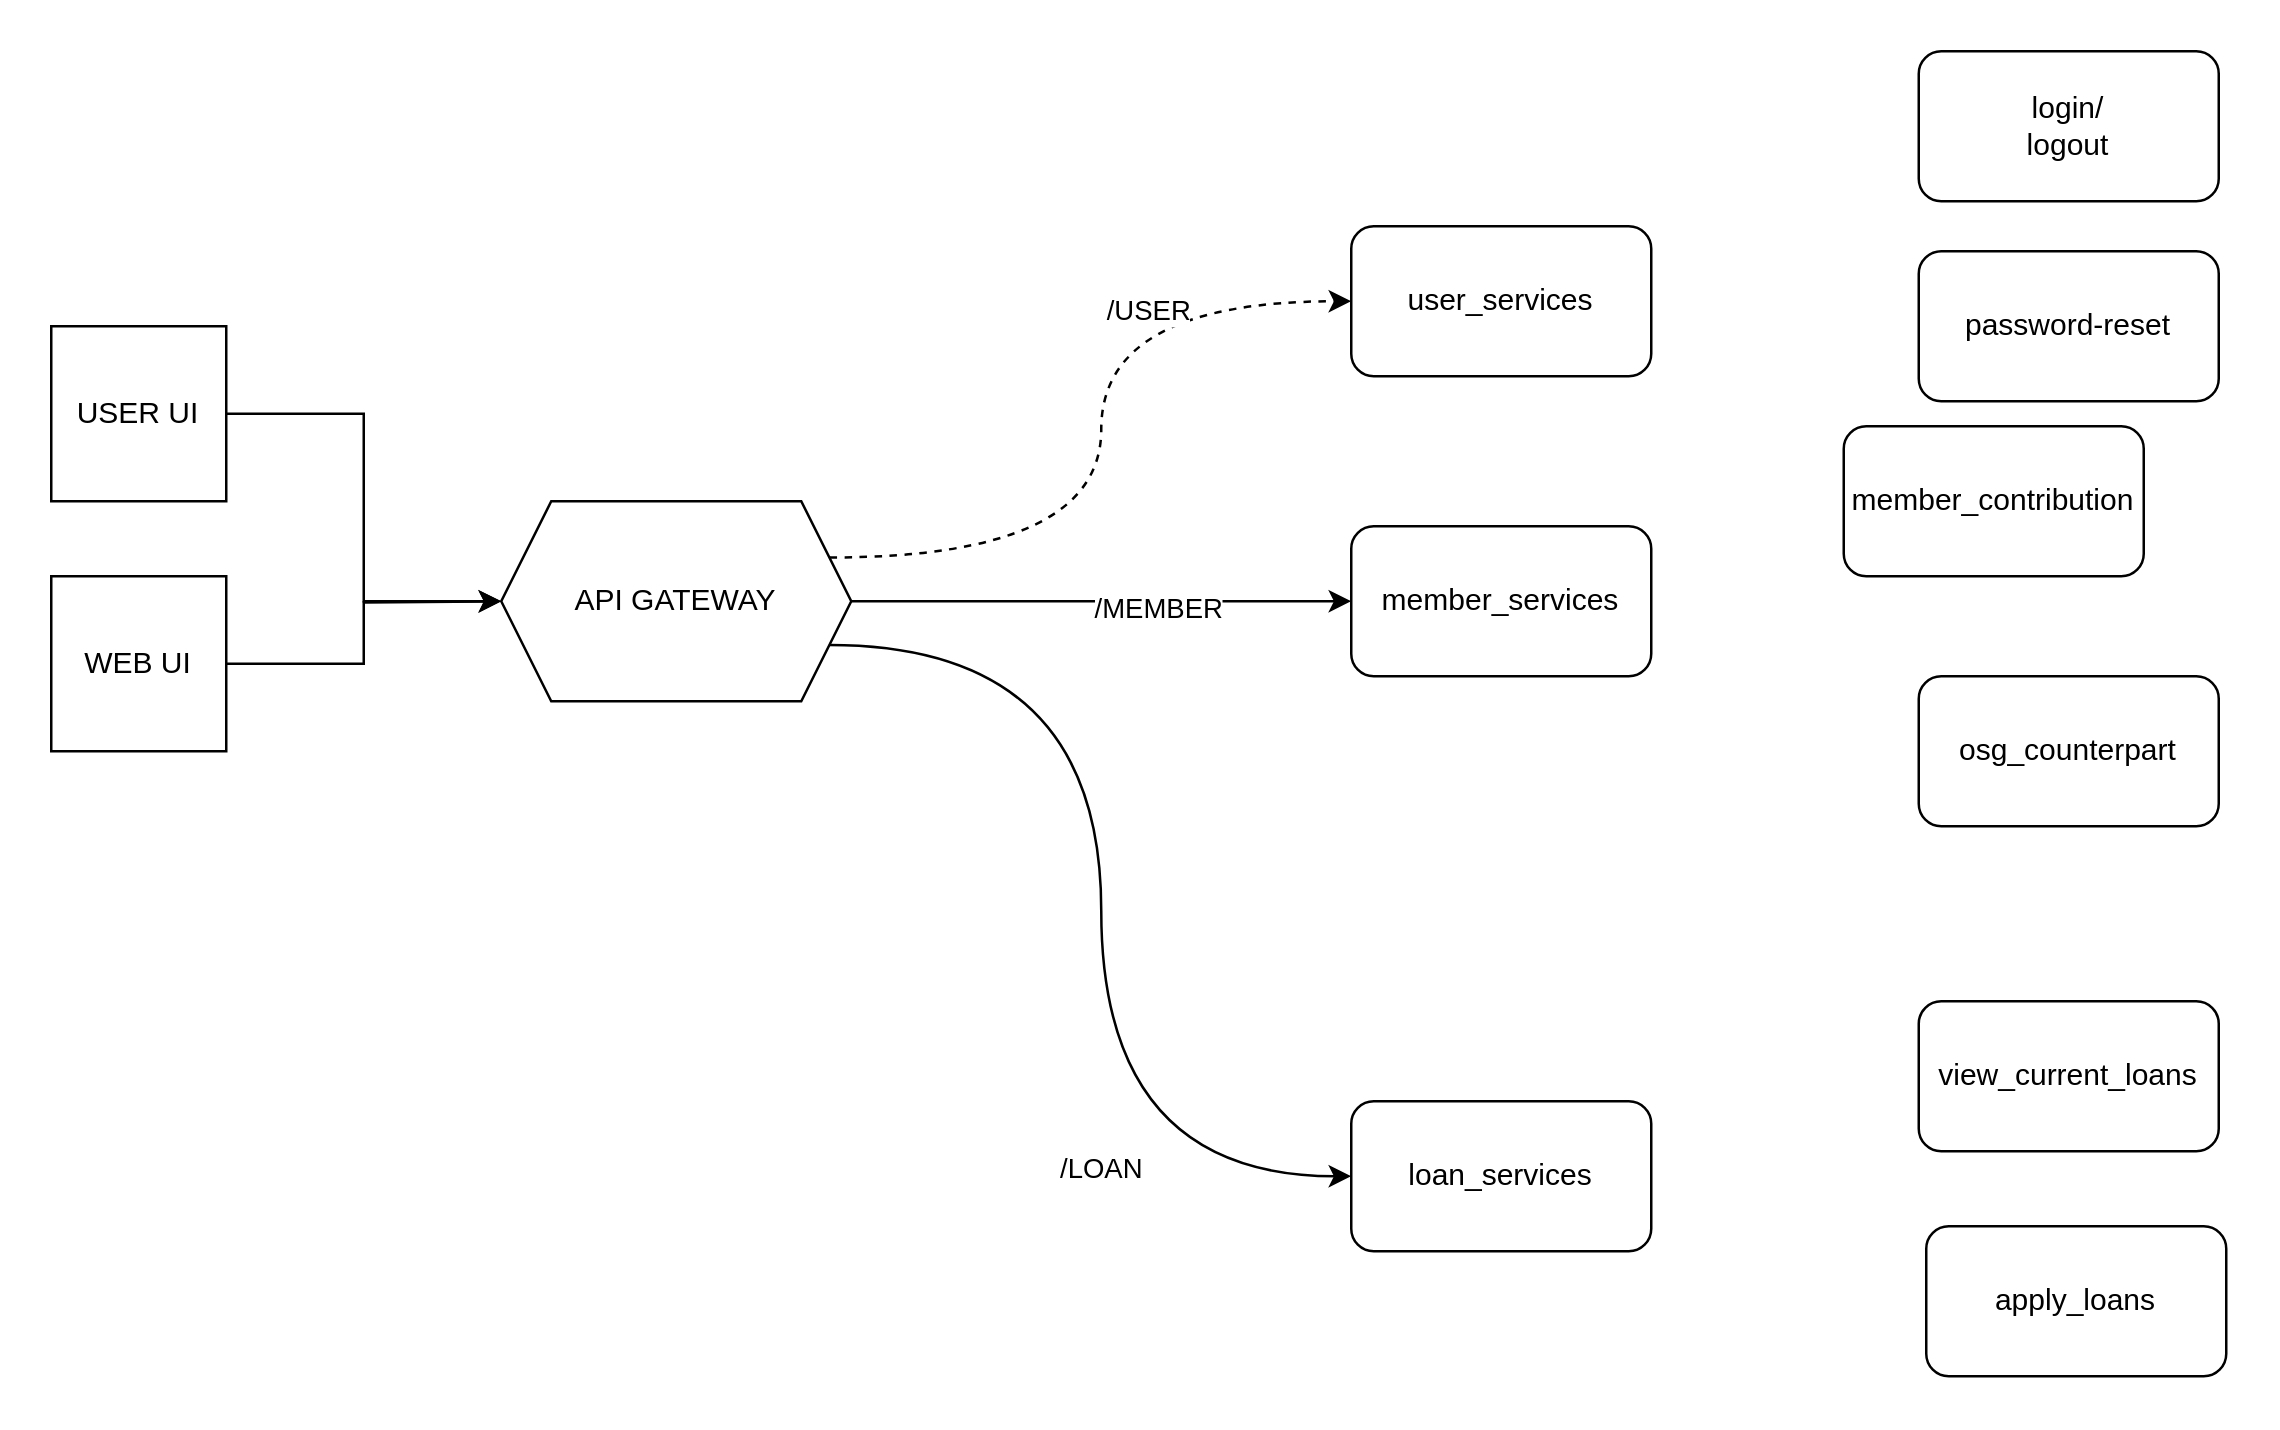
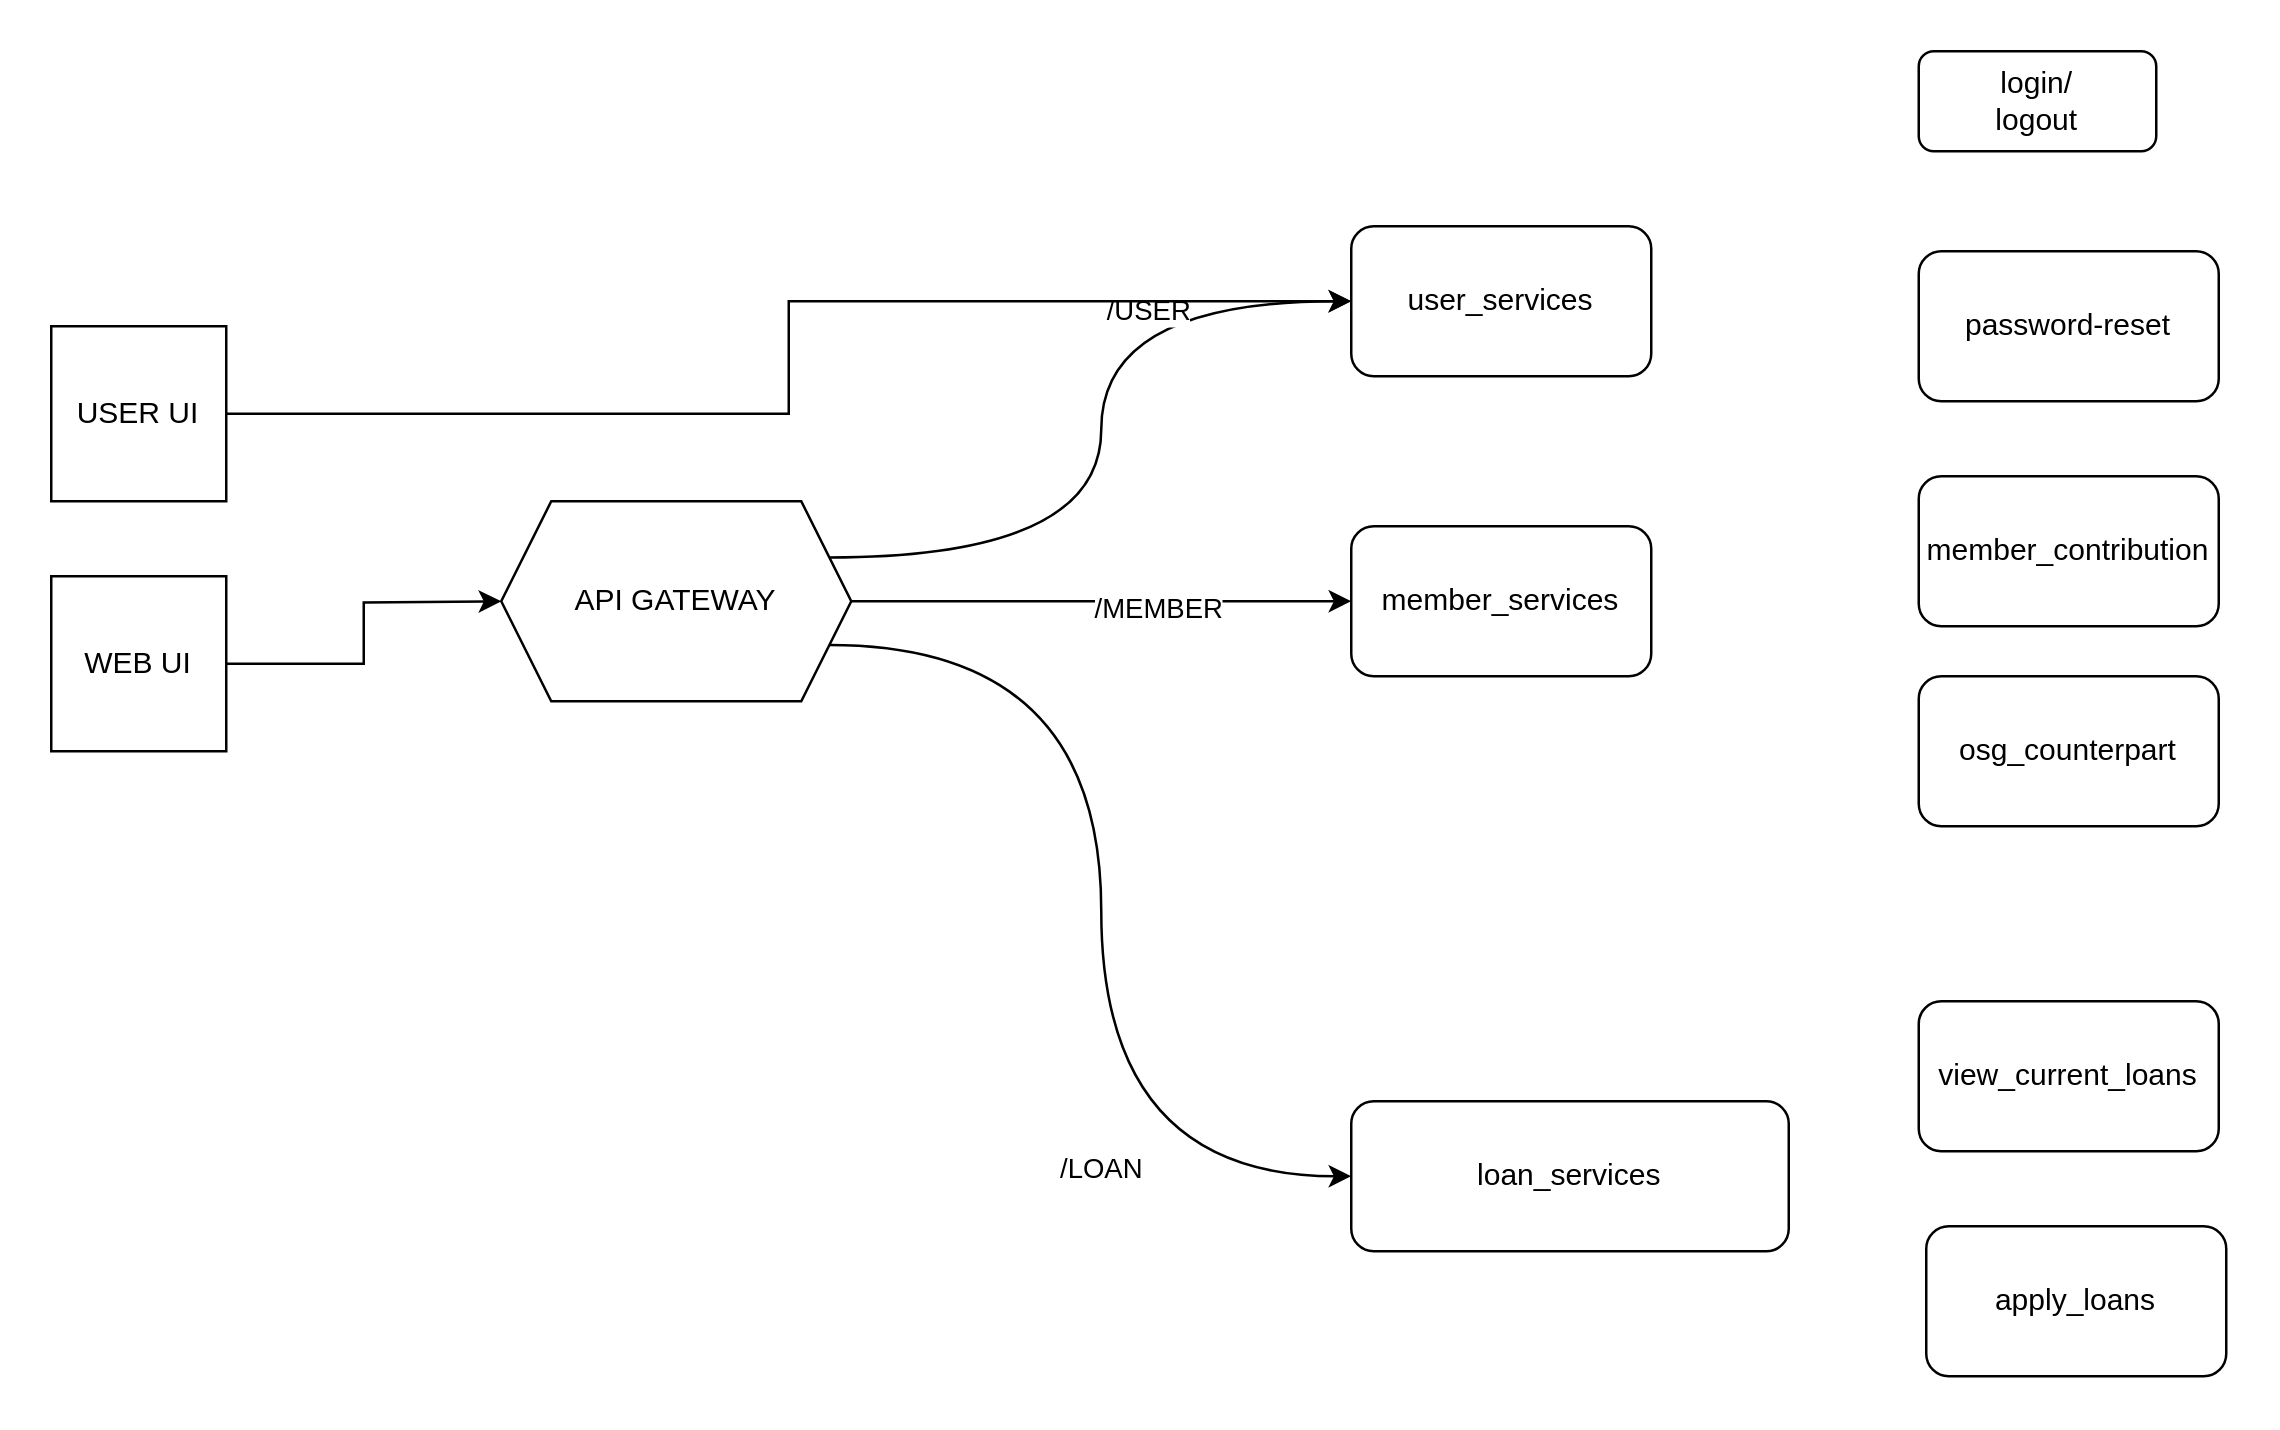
(2069, 126) -> (2038, 101)
(1994, 501) -> (2069, 551)
(364, 504) -> (789, 331)
(1056, 512) -> (1056, 512)
(1501, 1176) -> (1570, 1176)
